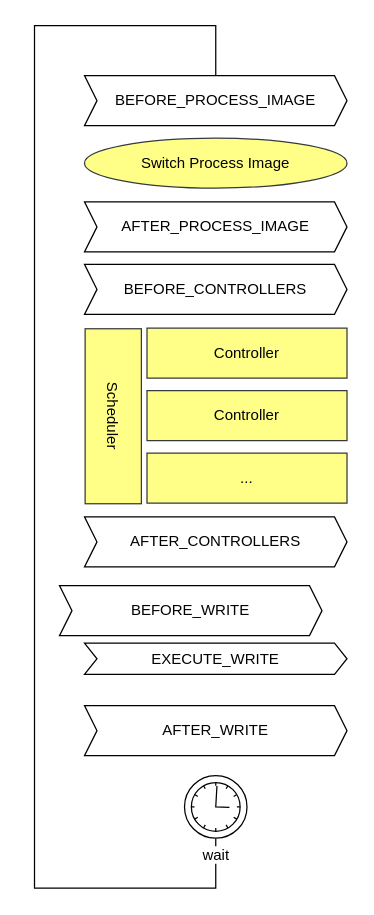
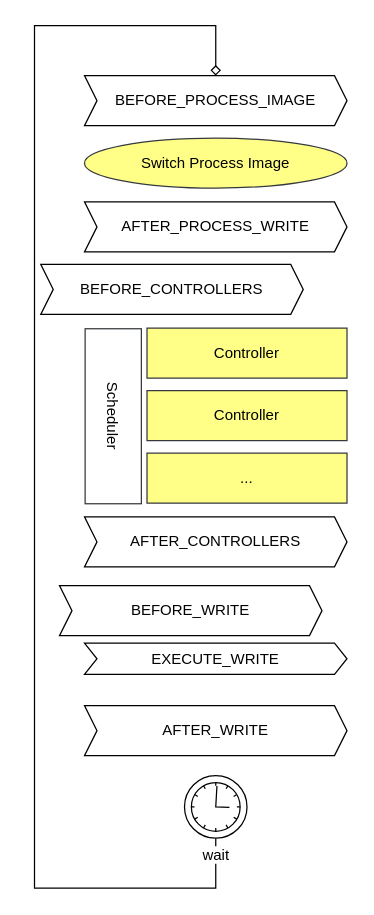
(216, 69) -> (216, 65)
(216, 227) -> (216, 227)
(216, 289) -> (172, 289)
(113, 416) -> (113, 416)
